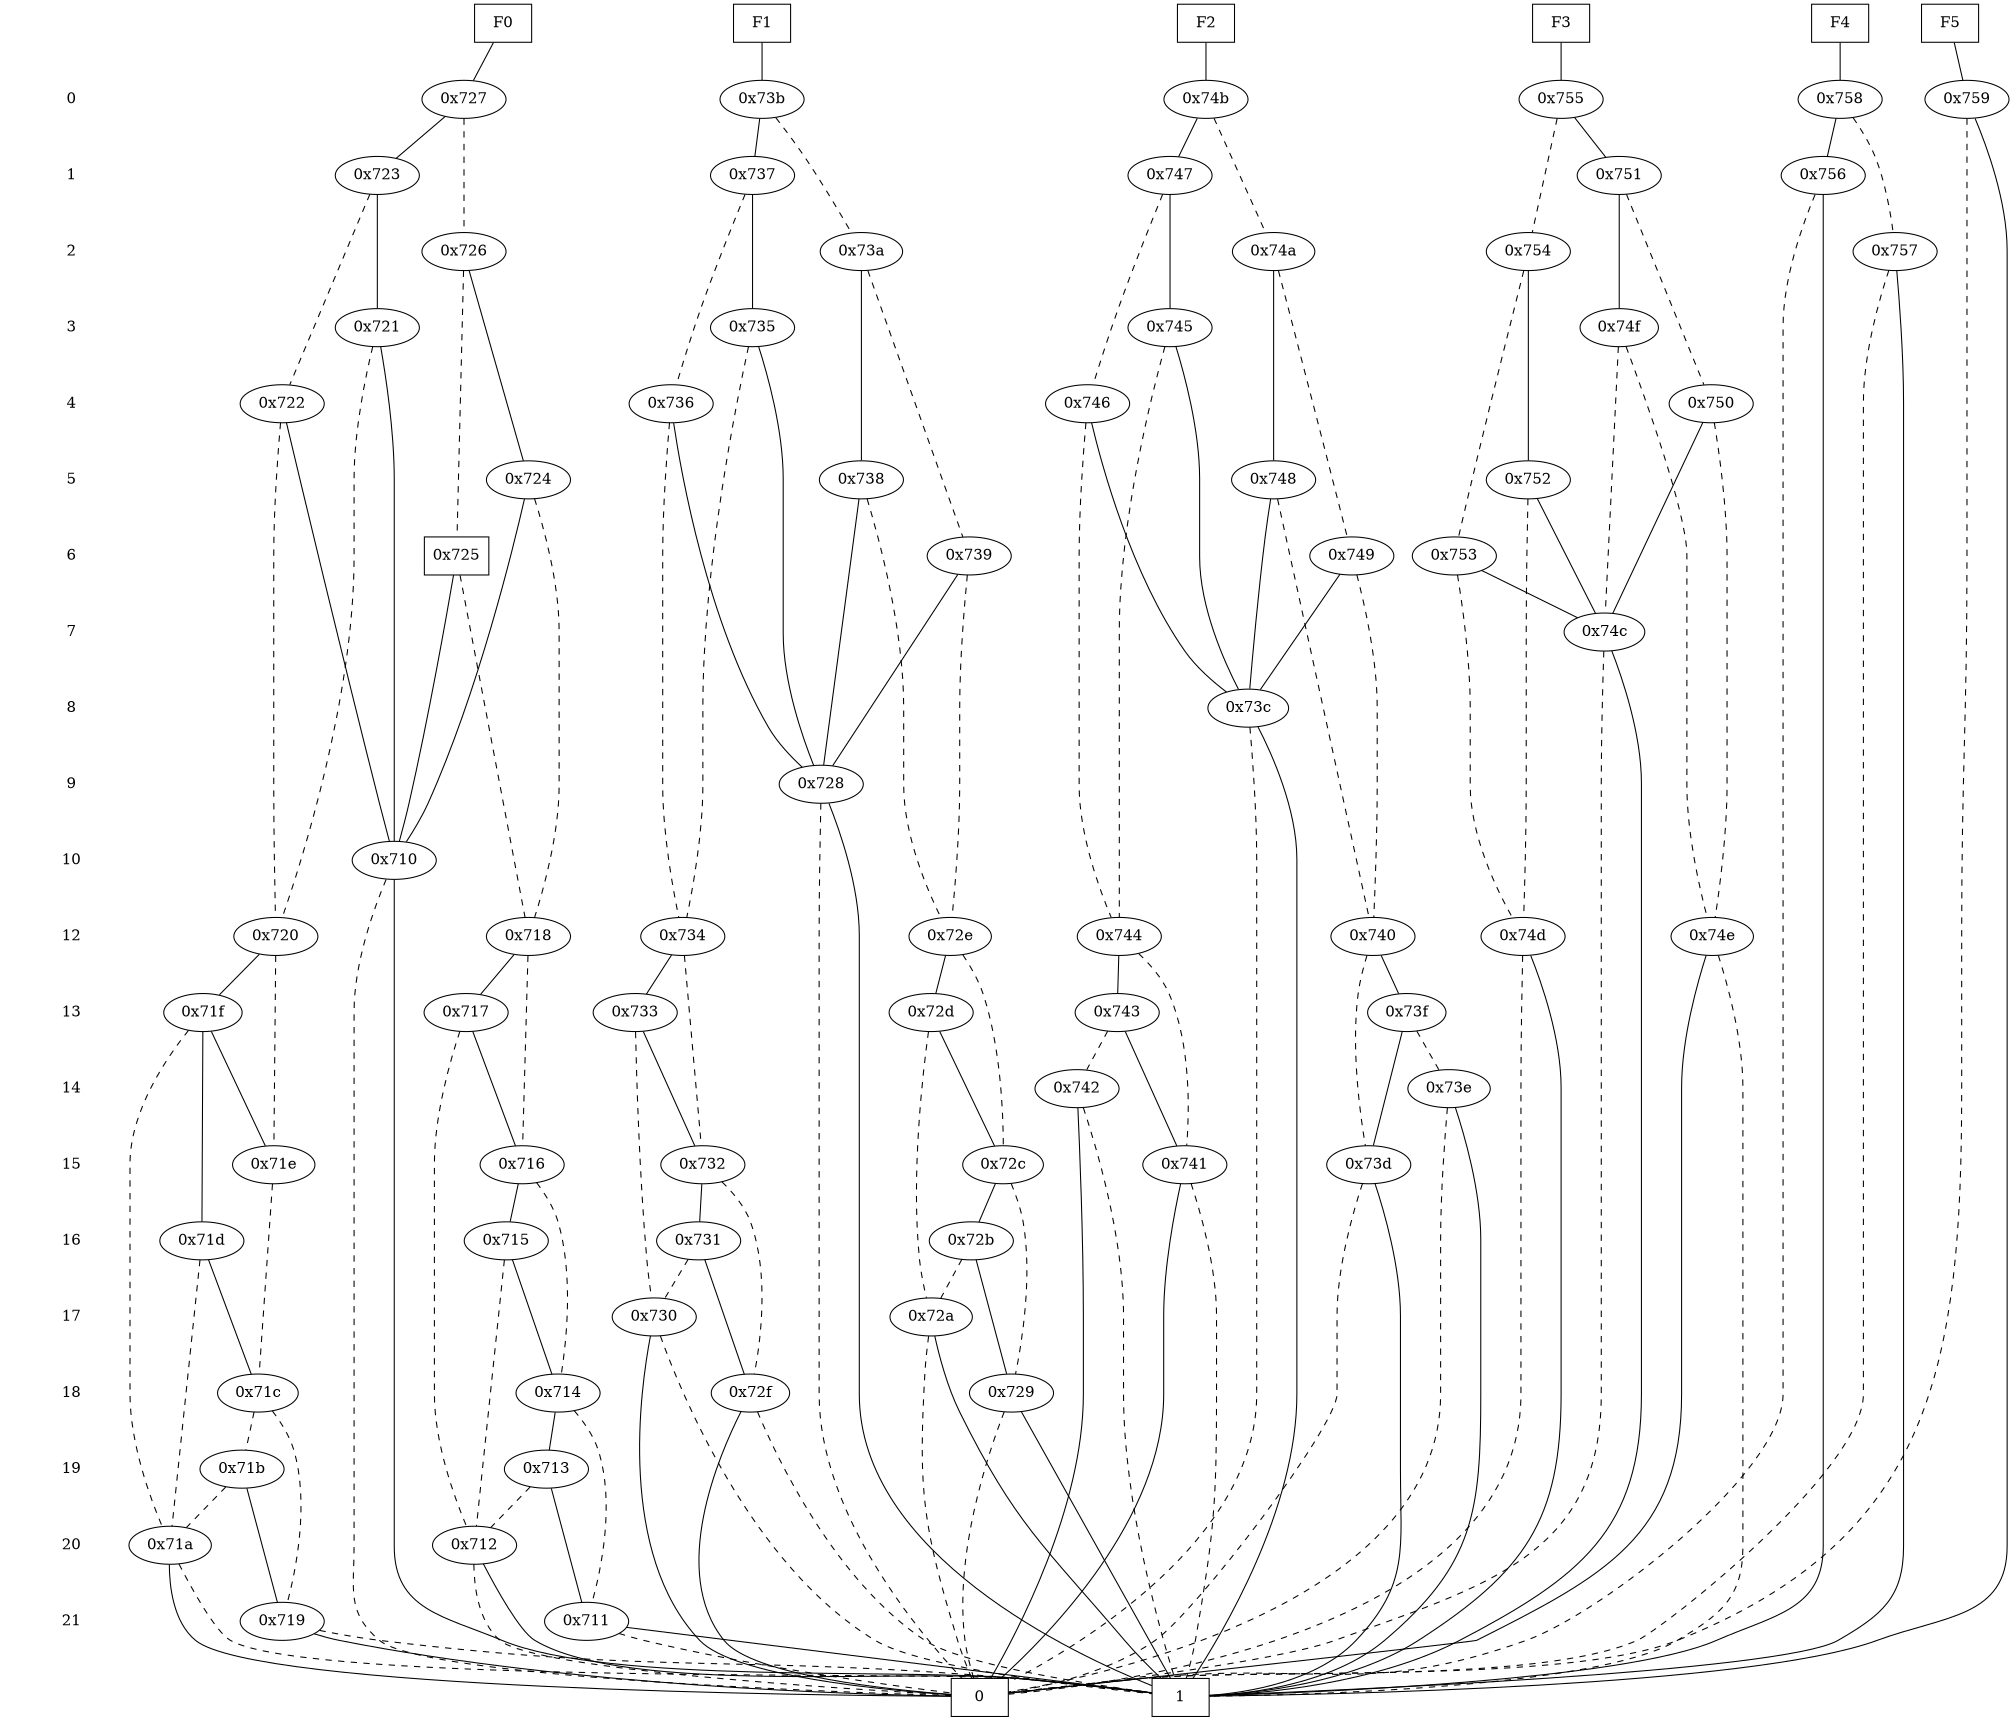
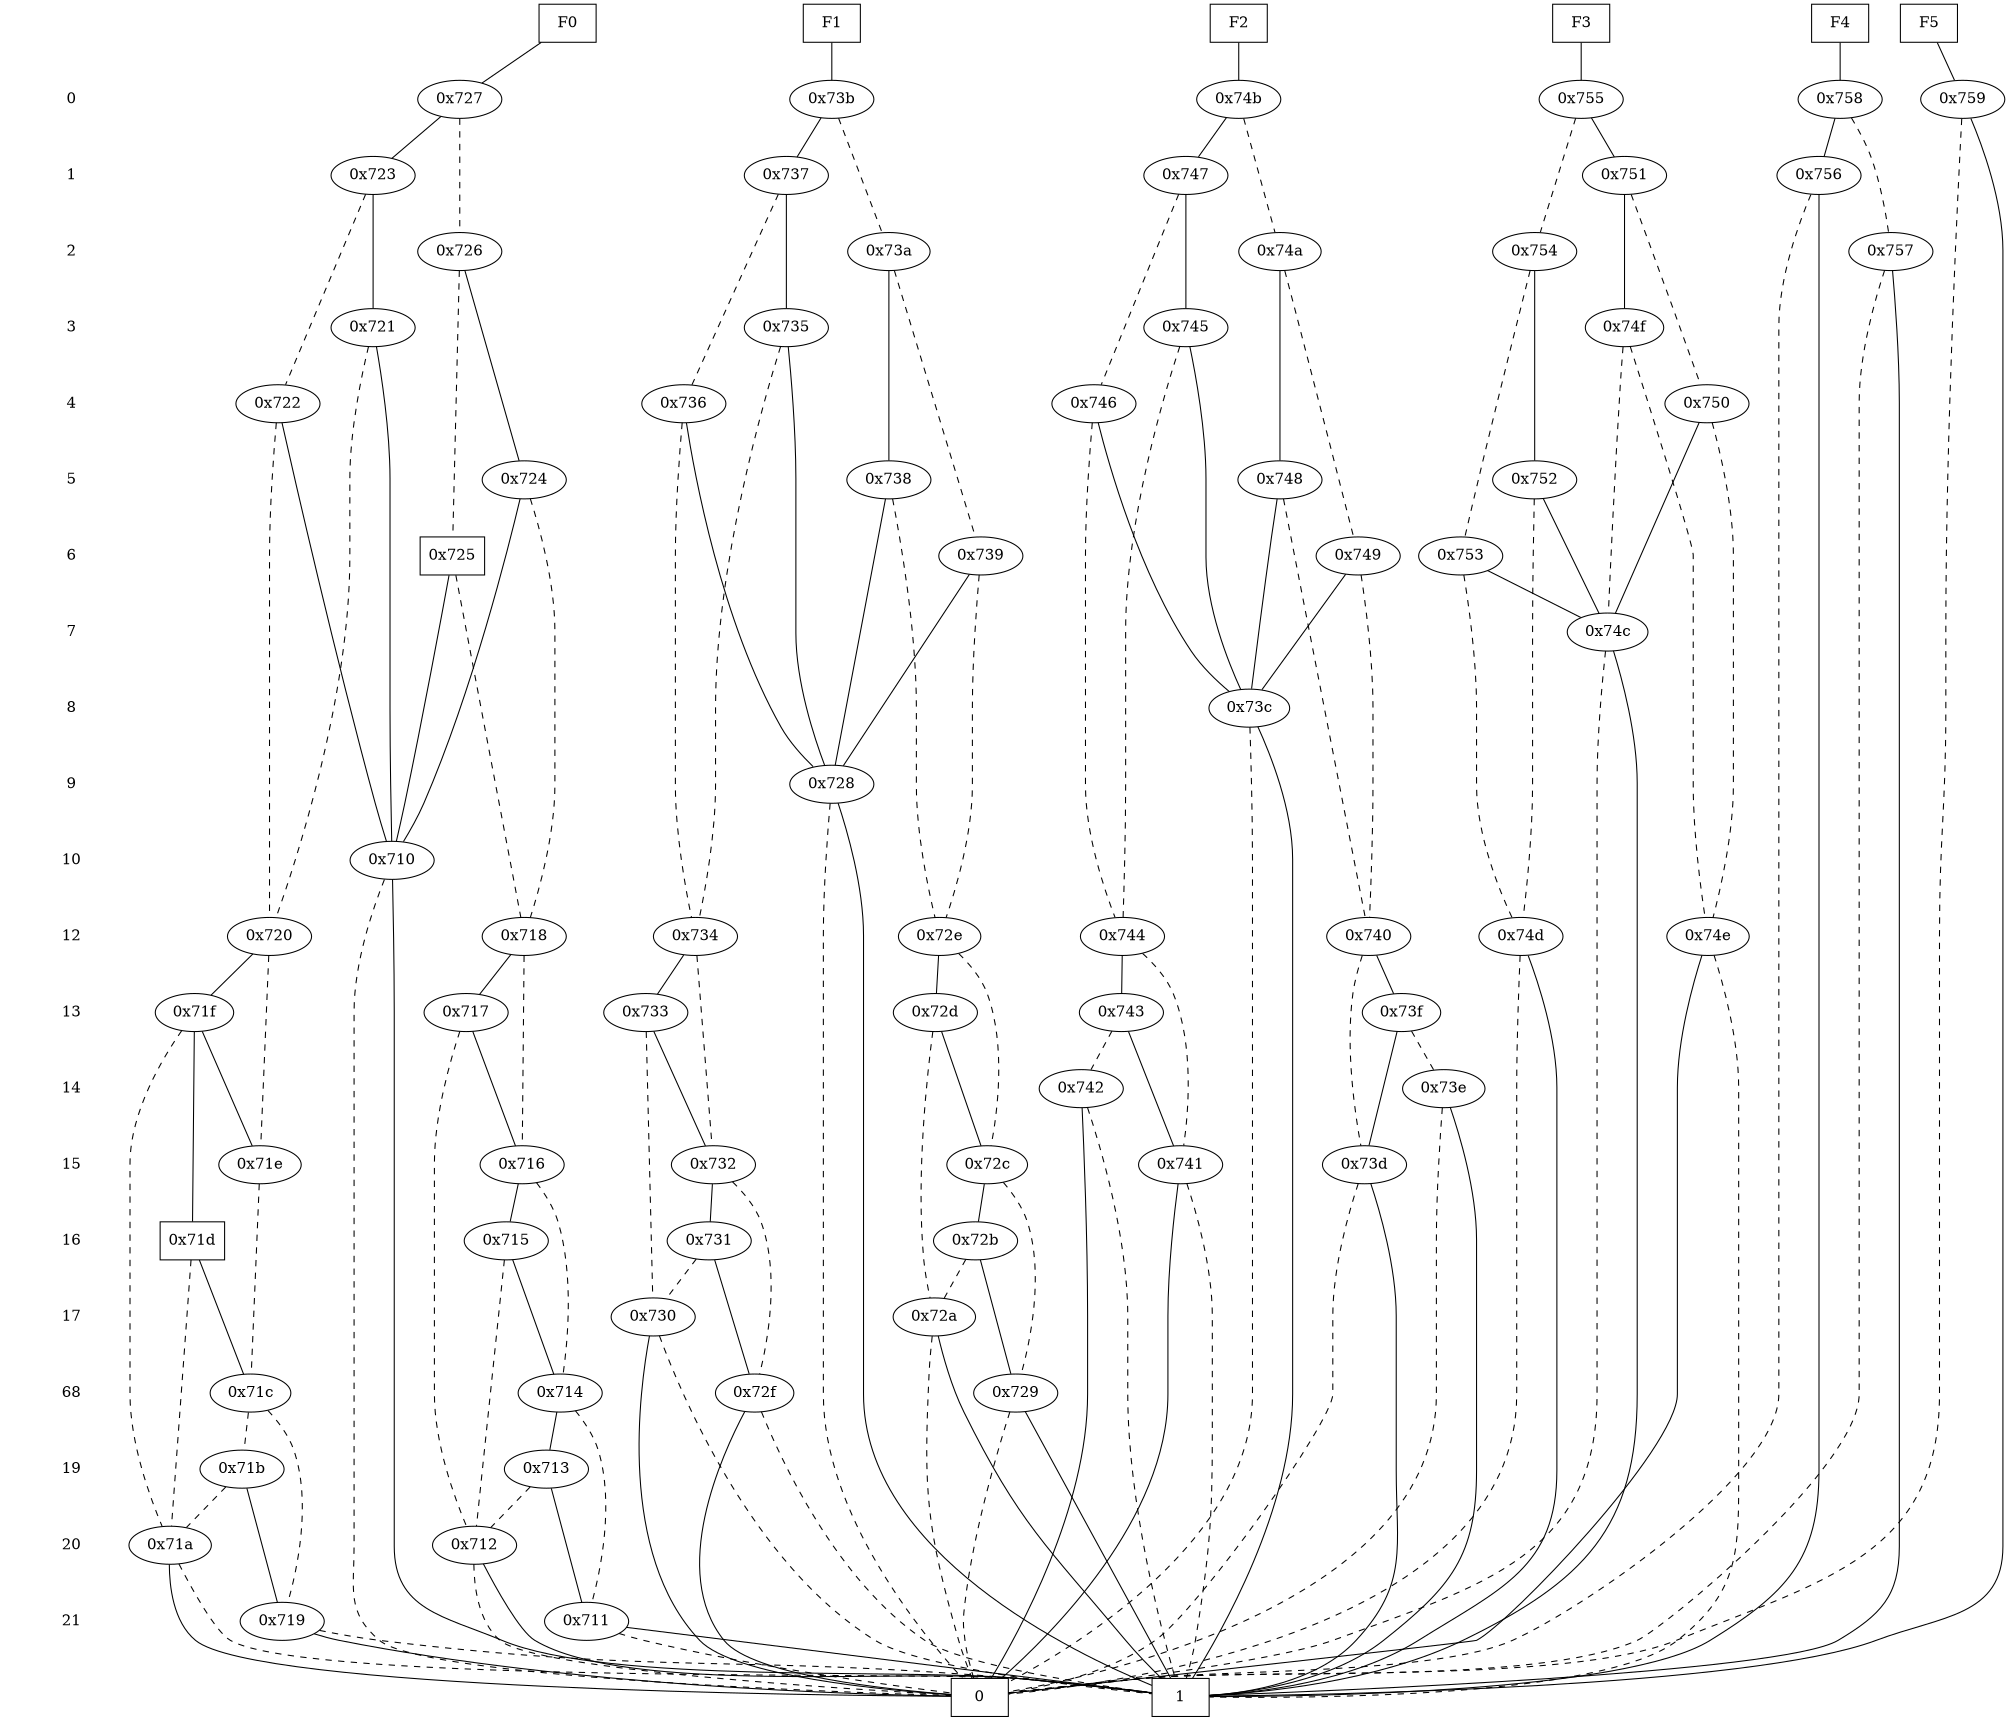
(202, 1241) -> (192, 1241)
(72, 1393) -> (72, 1393)
